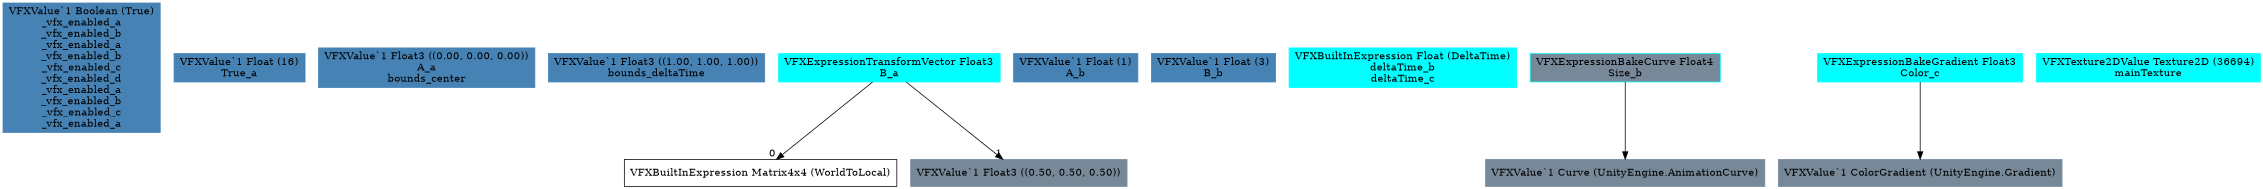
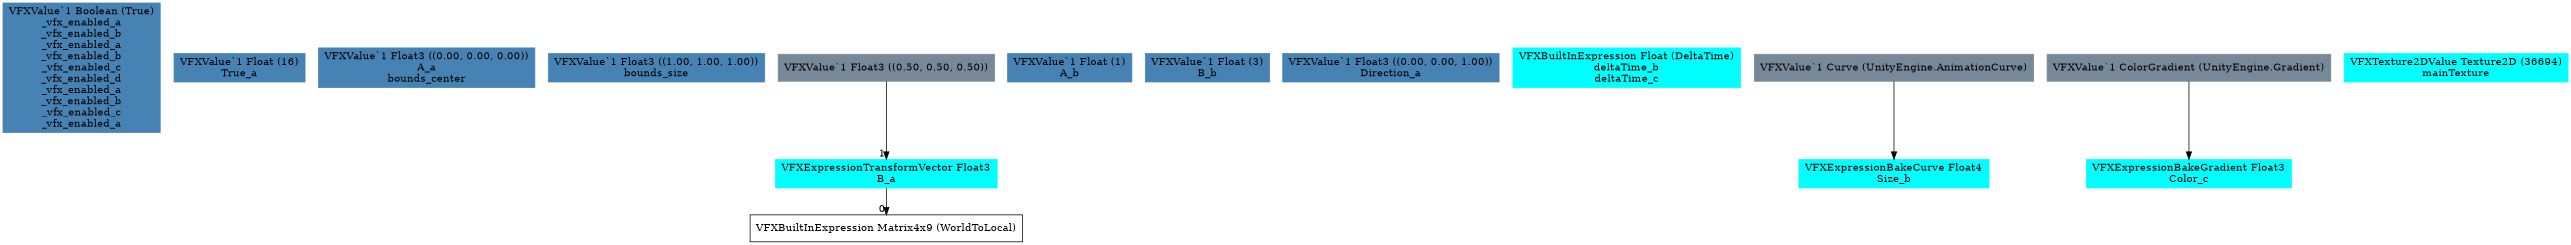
(657, 68) -> (657, 68)
none -> (1391, 68)
(1625, 68) -> (1894, 174)
(1625, 117) -> (1894, 117)
(1920, 117) -> (2189, 117)
(952, 118) -> (886, 117)
(761, 173) -> (886, 228)
